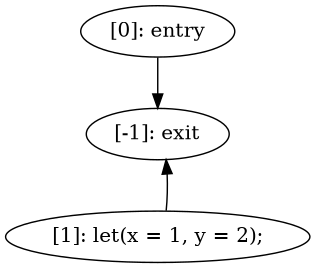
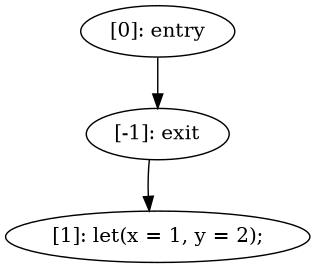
(167, 192) -> (148, 178)
